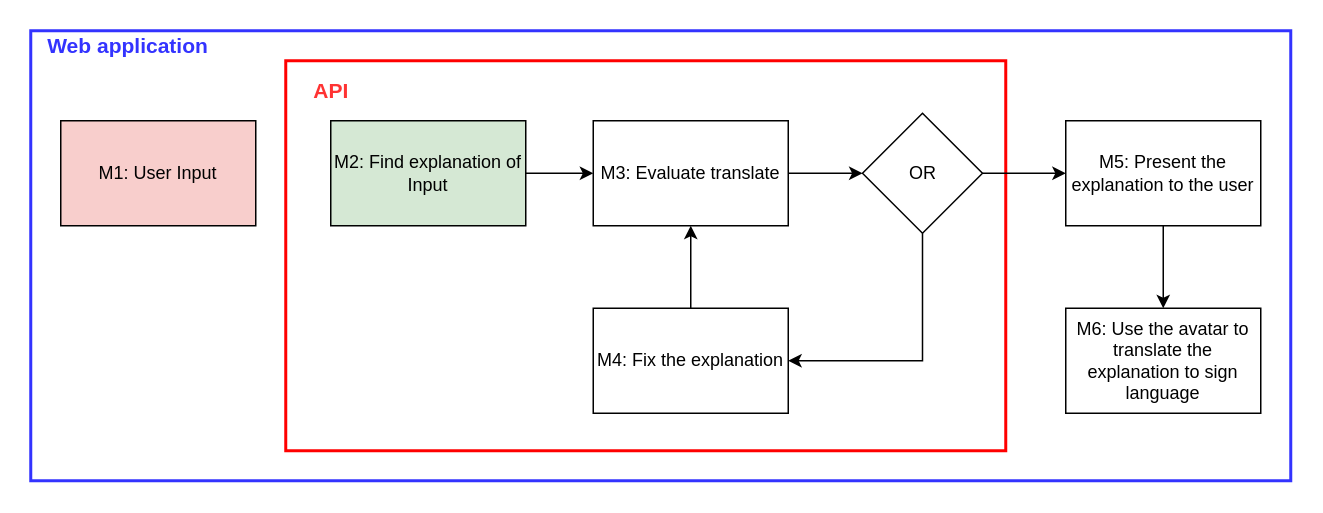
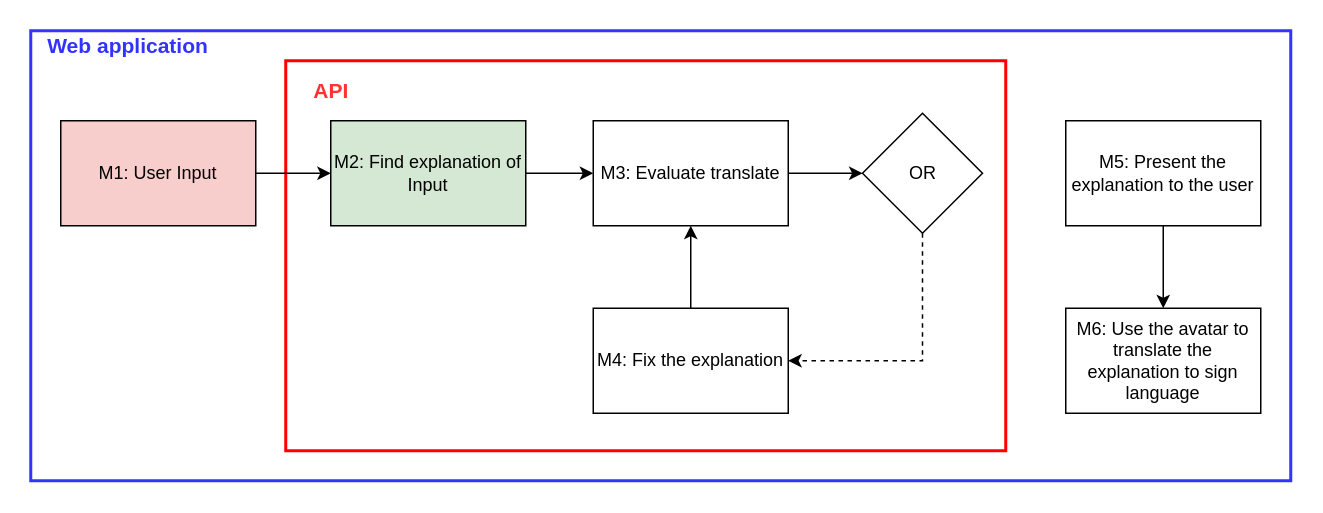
none -> (288, 173)
(1019, 173) -> none
(923, 360) -> (923, 360)
